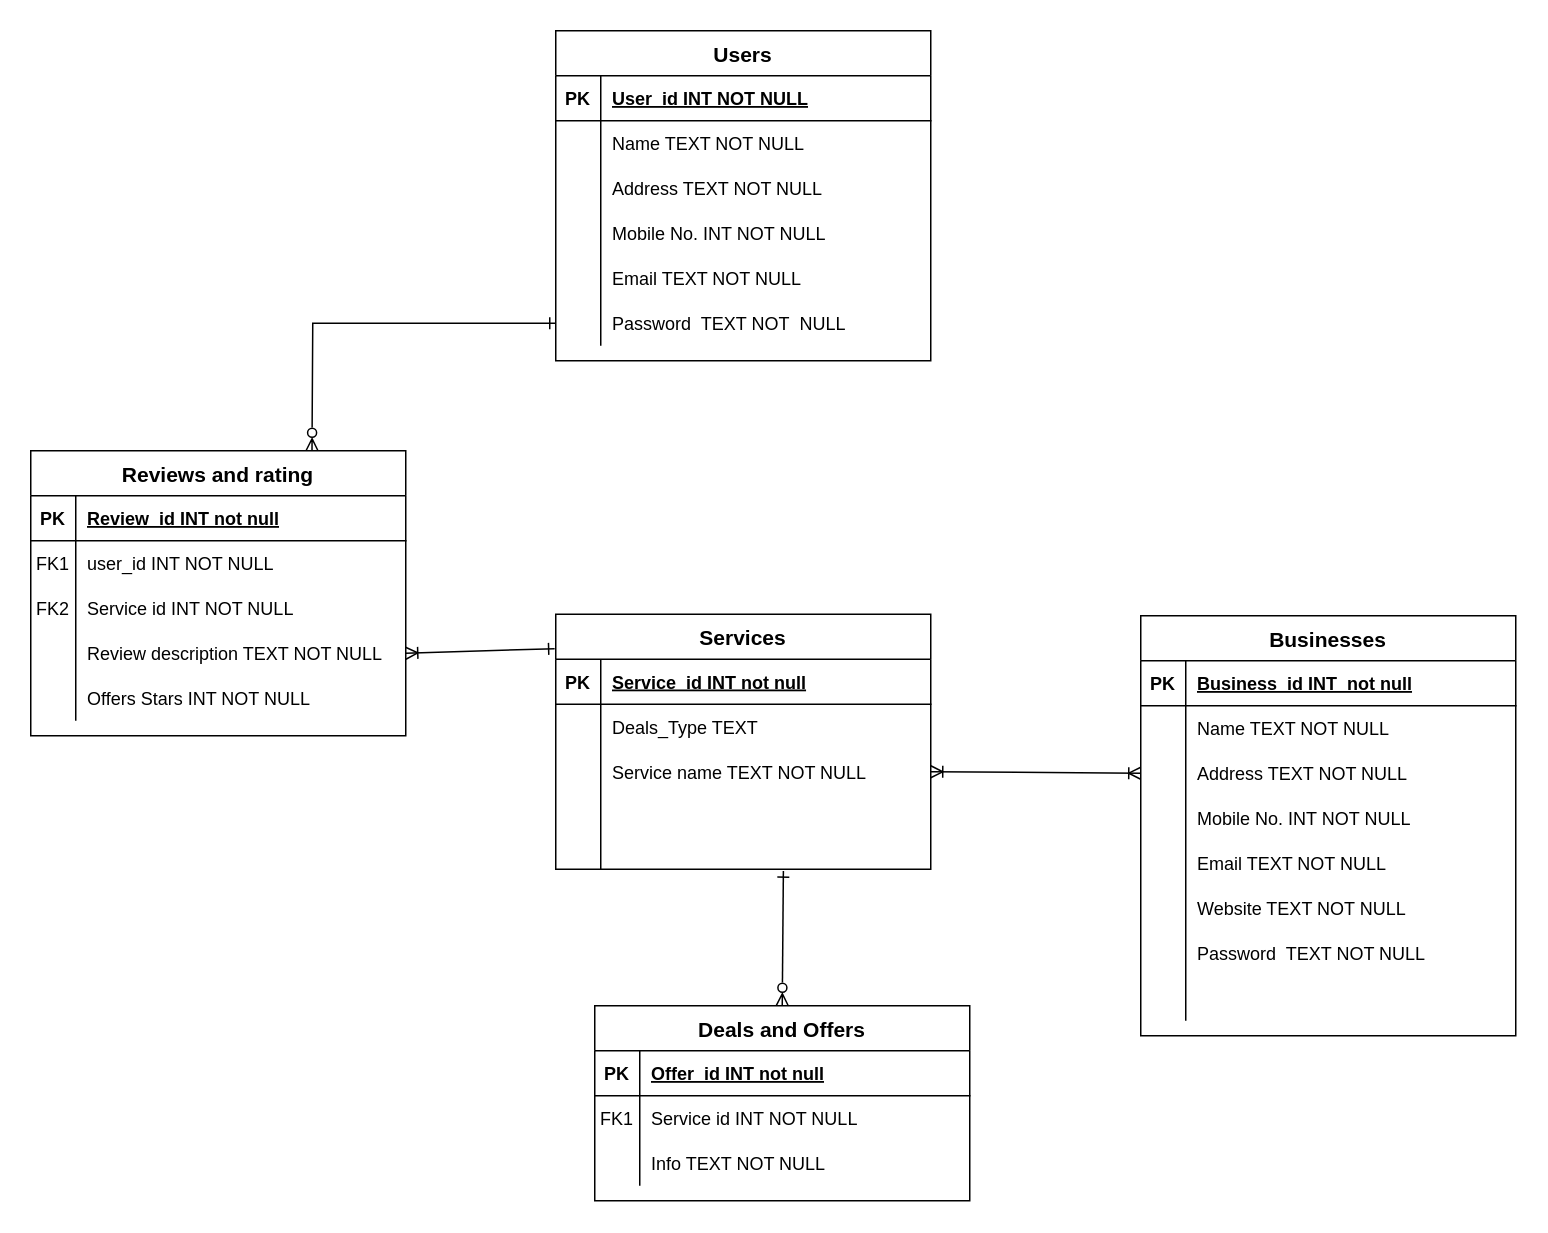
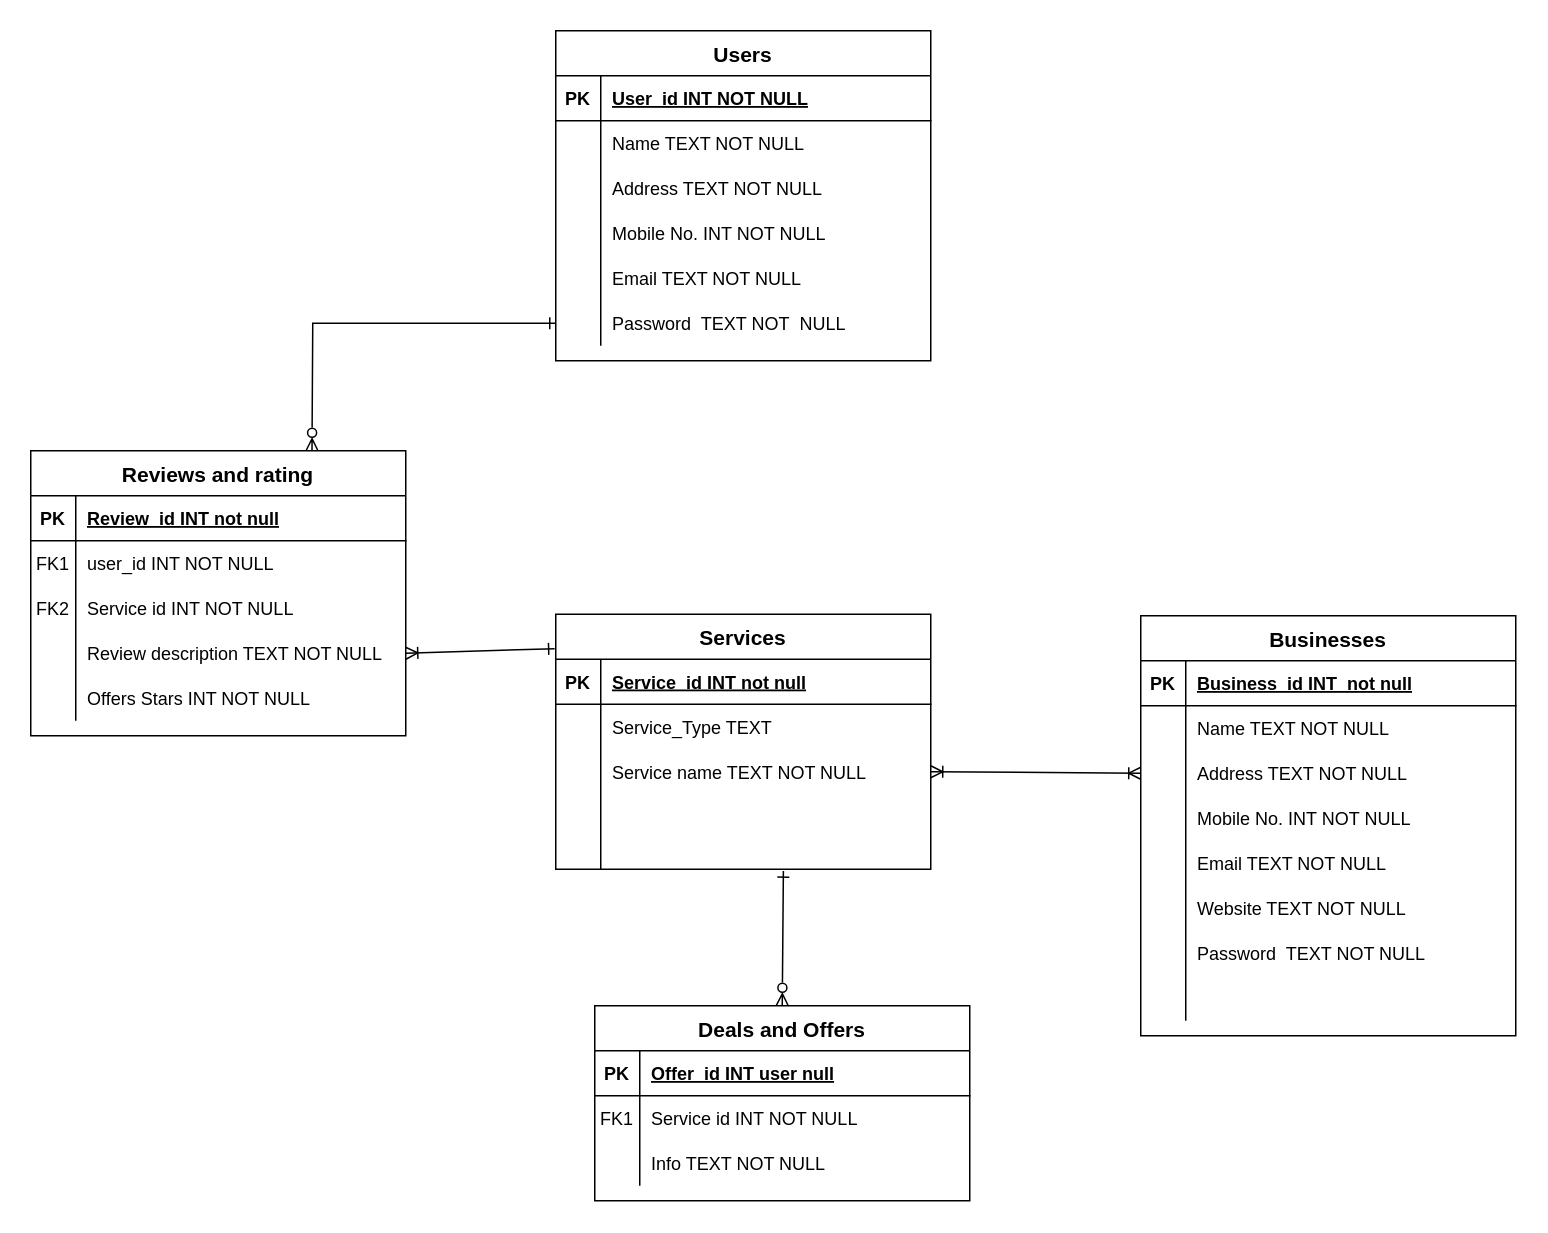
(683, 728) -> (693, 728)
(743, 1074) -> (748, 1074)
